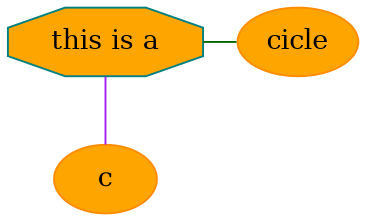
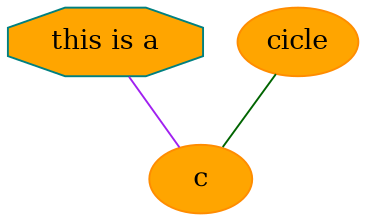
(220, 42) -> (249, 111)
